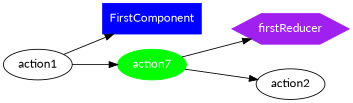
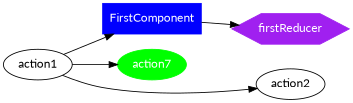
(212, 49) -> (216, 23)
(217, 74) -> (155, 93)
